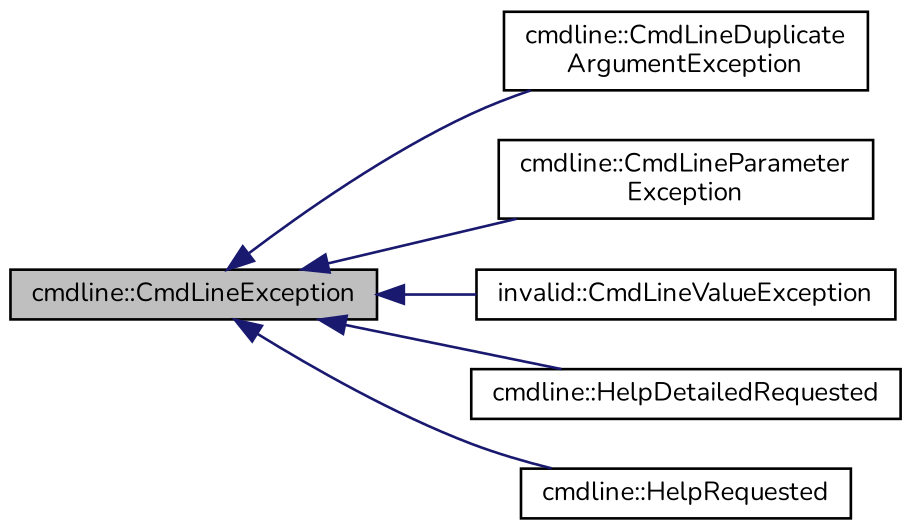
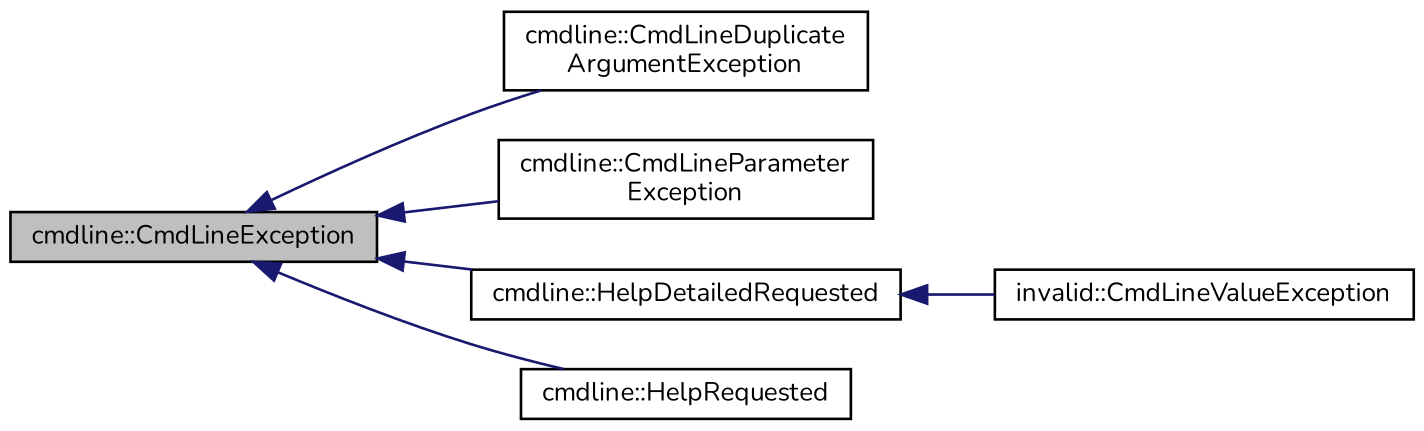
(440, 295) -> (961, 295)
